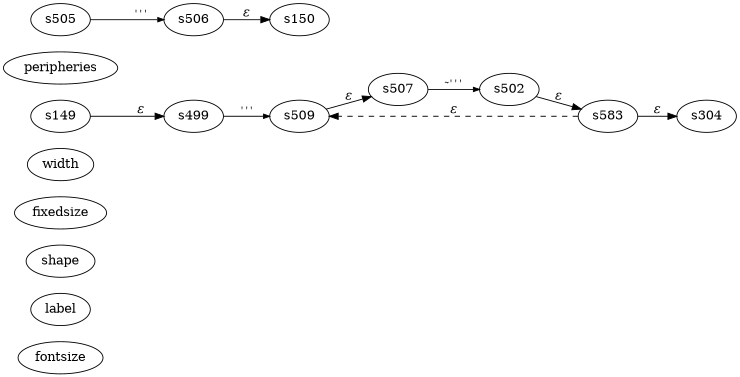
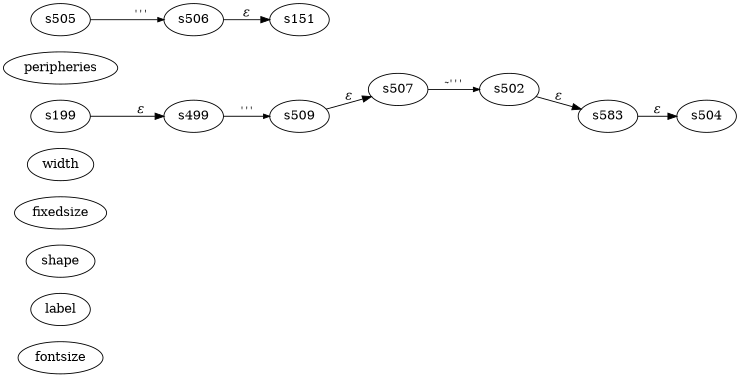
(299, 20) -> (299, 20)
(61, 116) -> (61, 116)
(458, 116) -> none
(707, 116) -> (707, 116)
